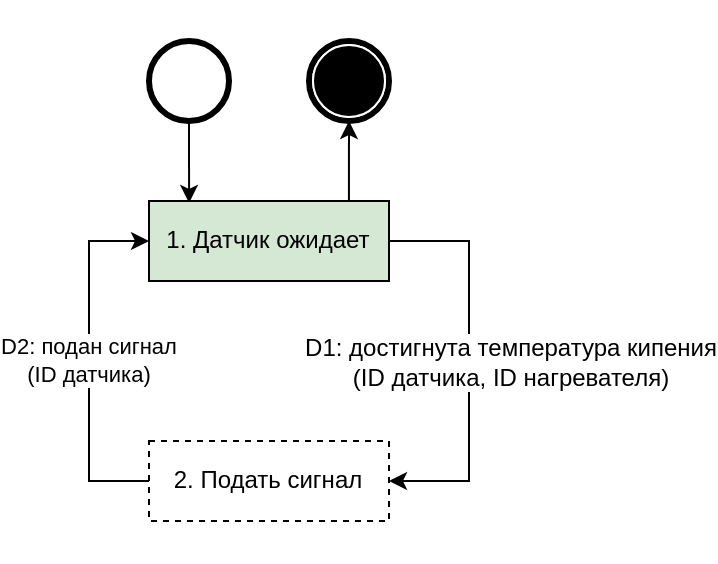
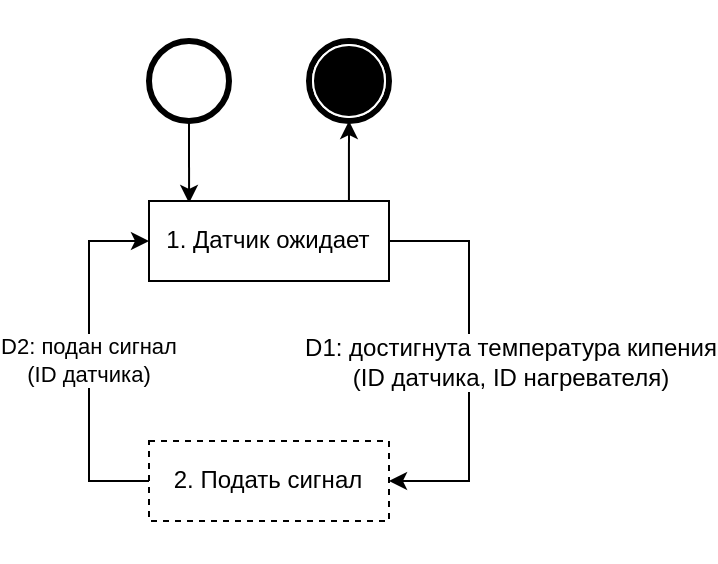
(269, 241) -> (269, 241)
